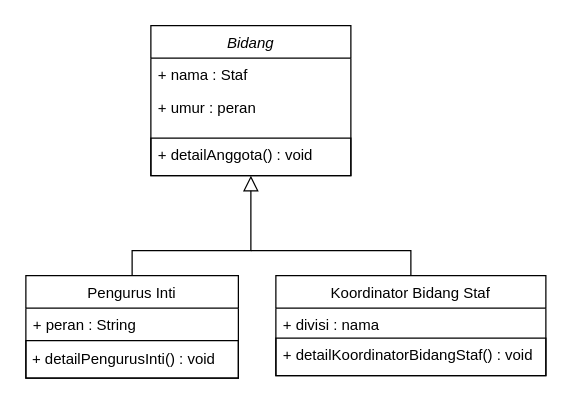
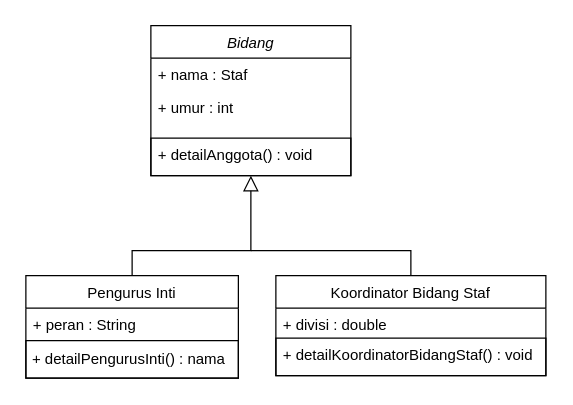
(209, 108) -> (198, 108)
(332, 325) -> (338, 325)
(134, 359) -> (136, 359)
